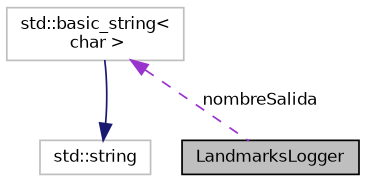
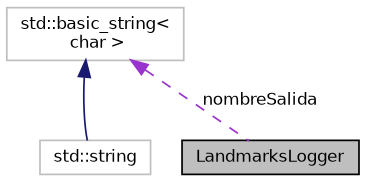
(107, 92) -> (84, 109)
